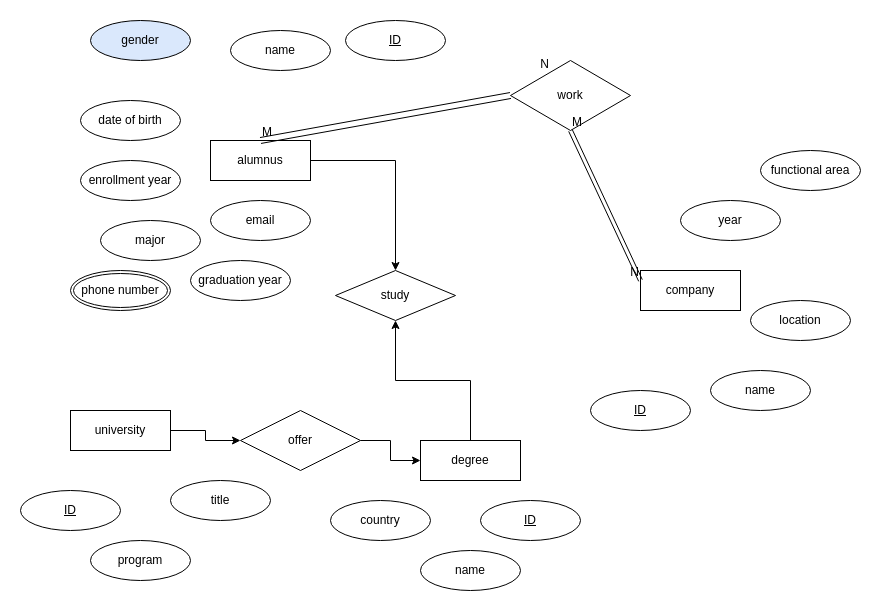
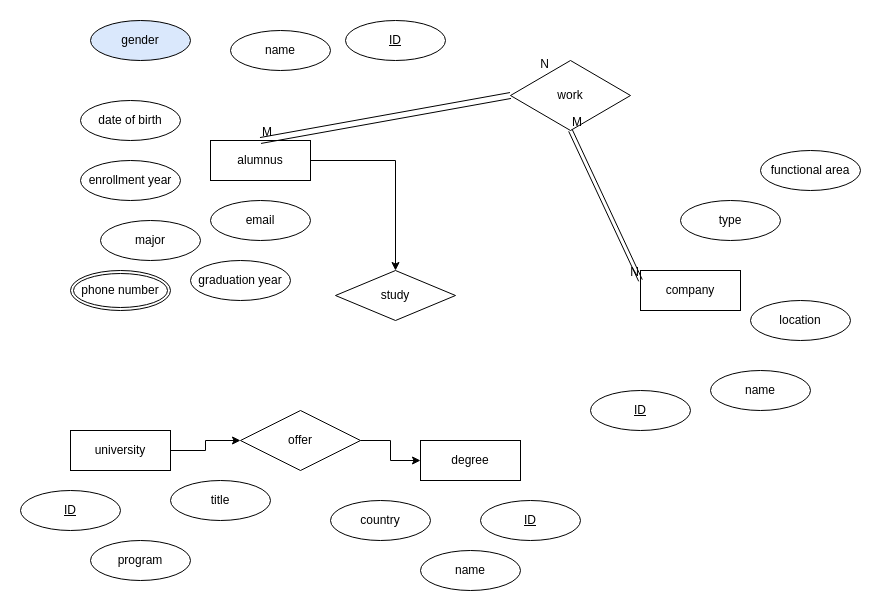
(731, 221) -> (731, 221)
(437, 381) -> none
(121, 431) -> (121, 451)
